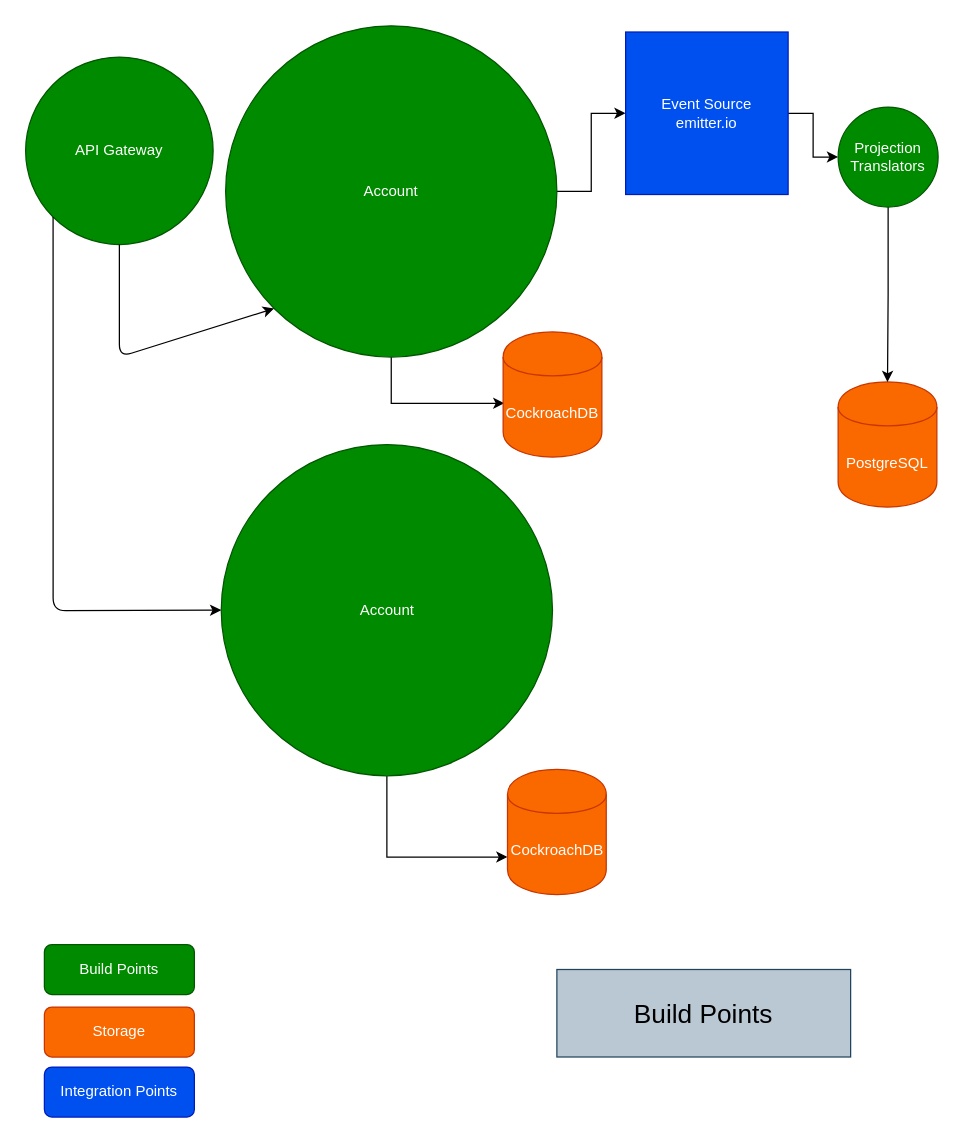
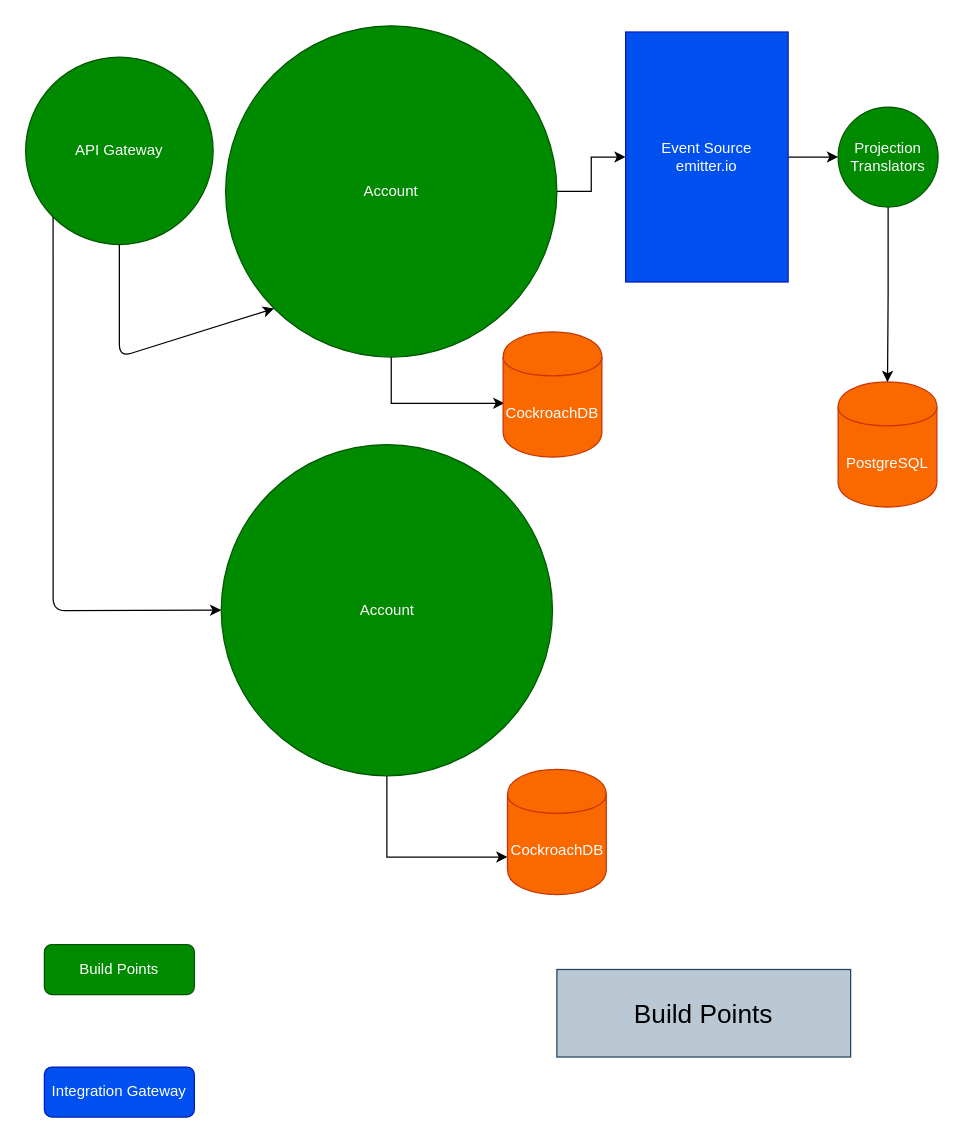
(707, 113) -> (707, 157)
(119, 1032) -> none
(119, 1092) -> (119, 1092)
